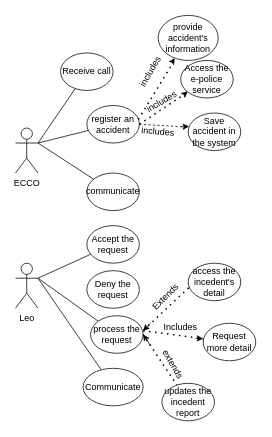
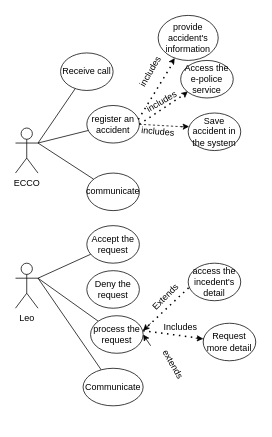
(164, 365) -> none
(188, 402) -> none
